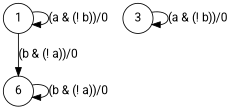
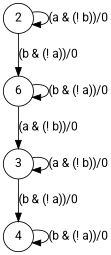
(18, 18) -> (18, 18)
none -> (18, 123)
none -> (18, 237)
